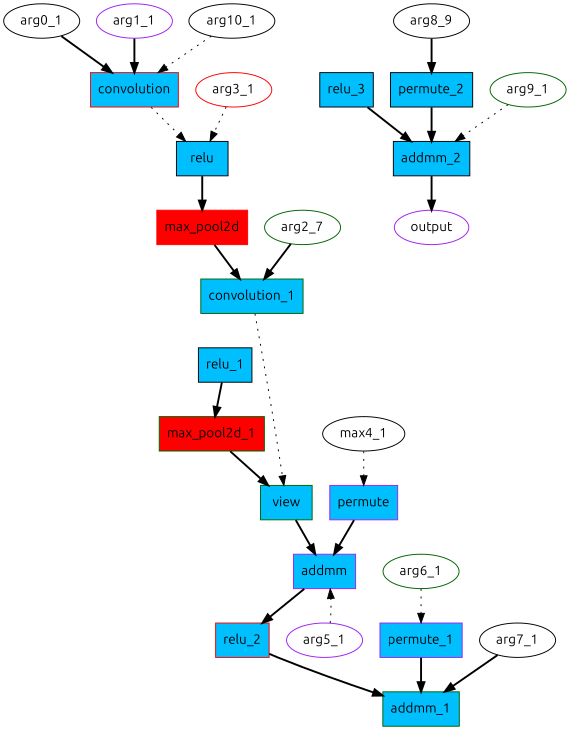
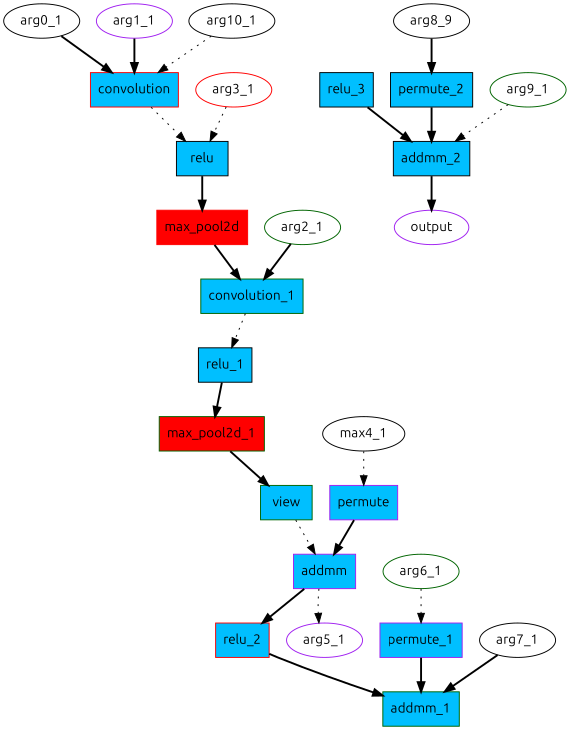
(303, 227) -> (303, 227)
(269, 395) -> (240, 326)
(303, 533) -> (303, 533)
(331, 611) -> (318, 601)
